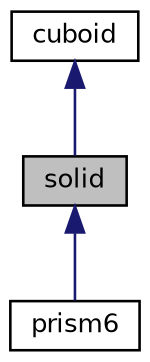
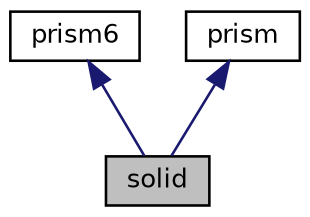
(75, 36) -> (243, 36)
(75, 267) -> (123, 120)
